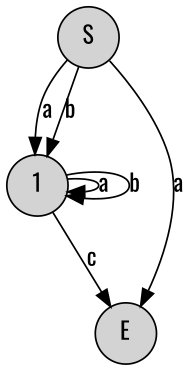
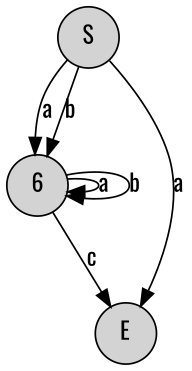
(37, 185) -> (37, 185)
